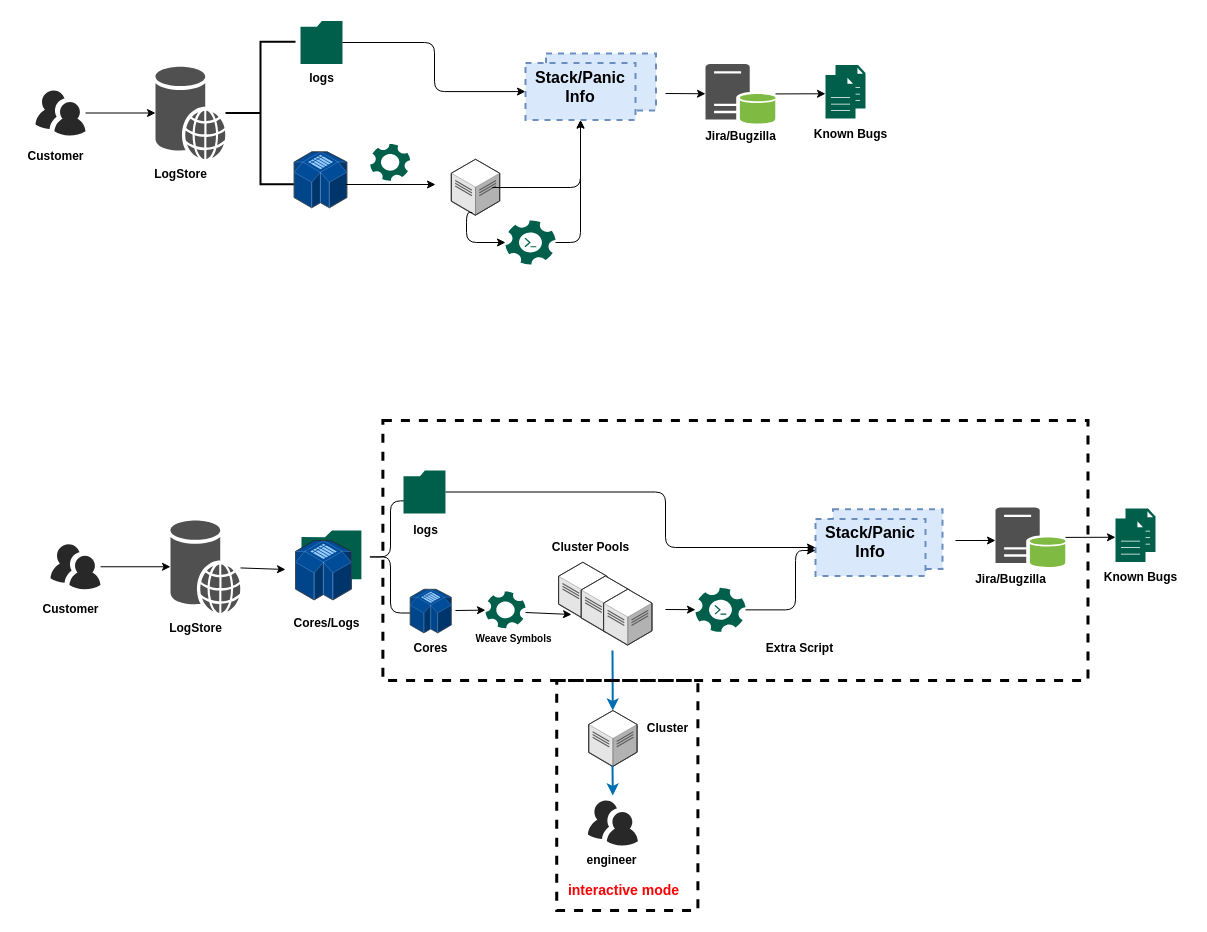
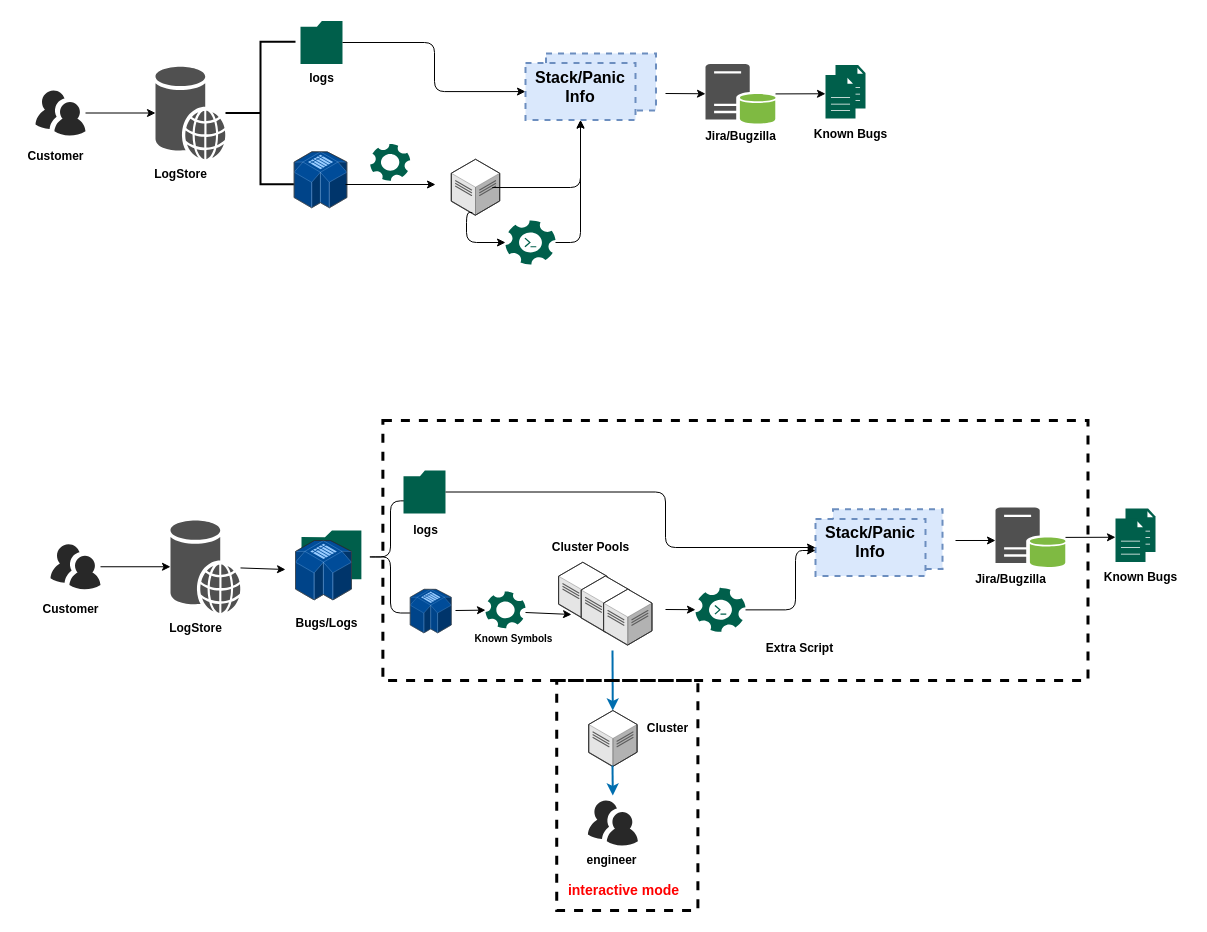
(327, 624) -> (327, 624)
(514, 639) -> (514, 639)
(431, 648) -> none
